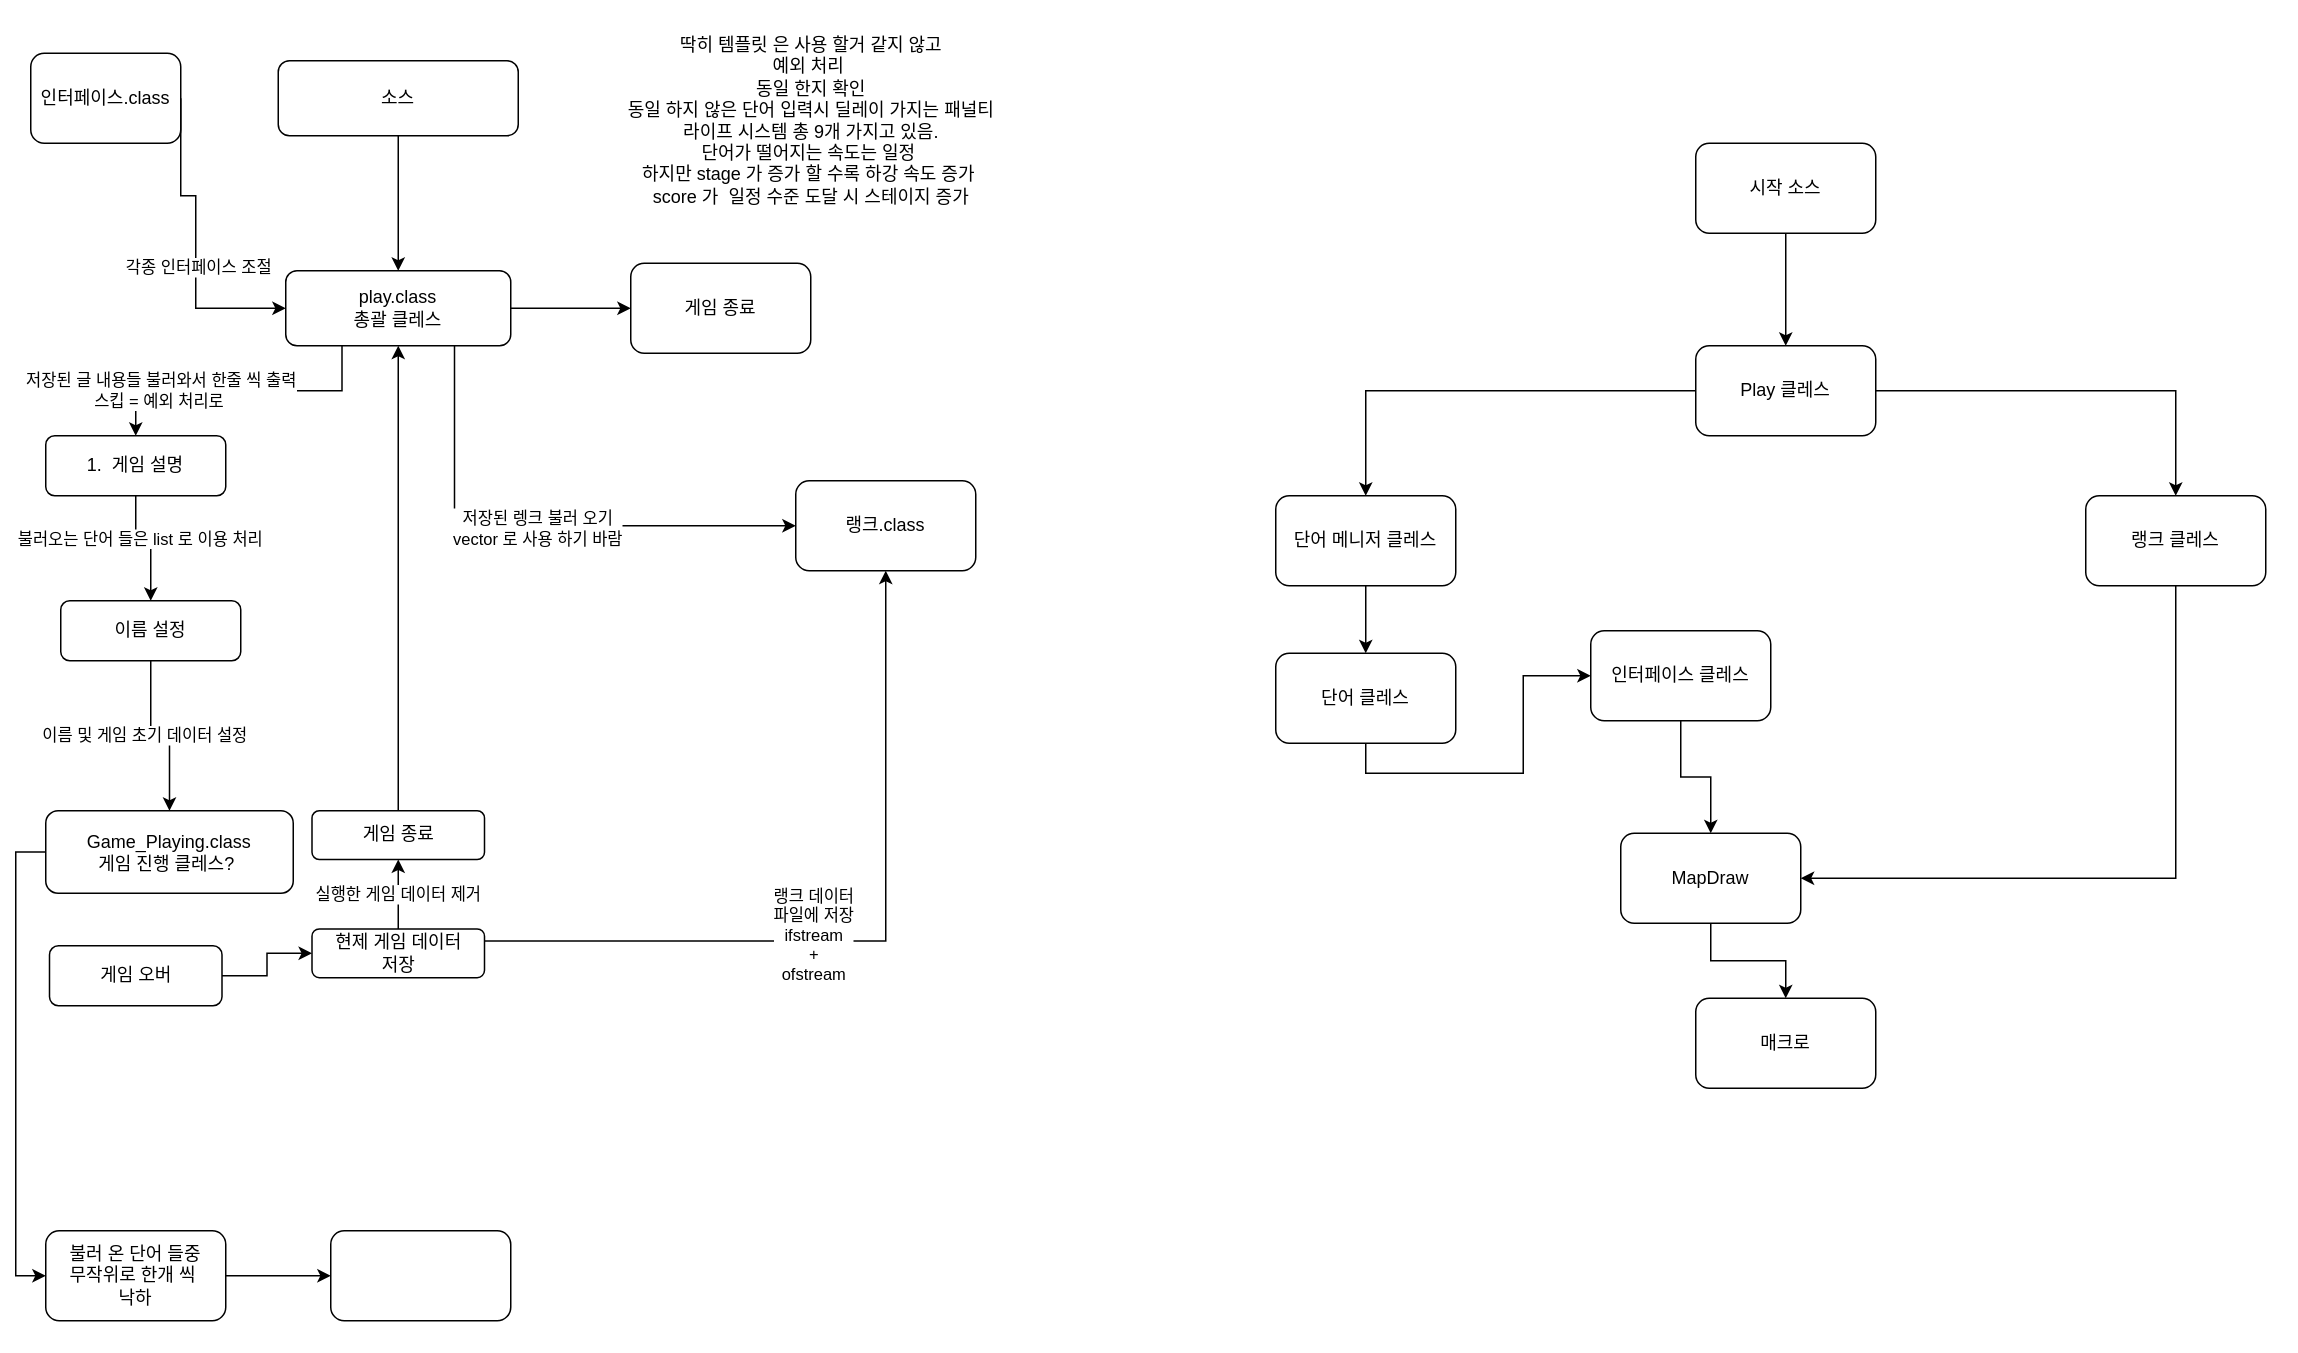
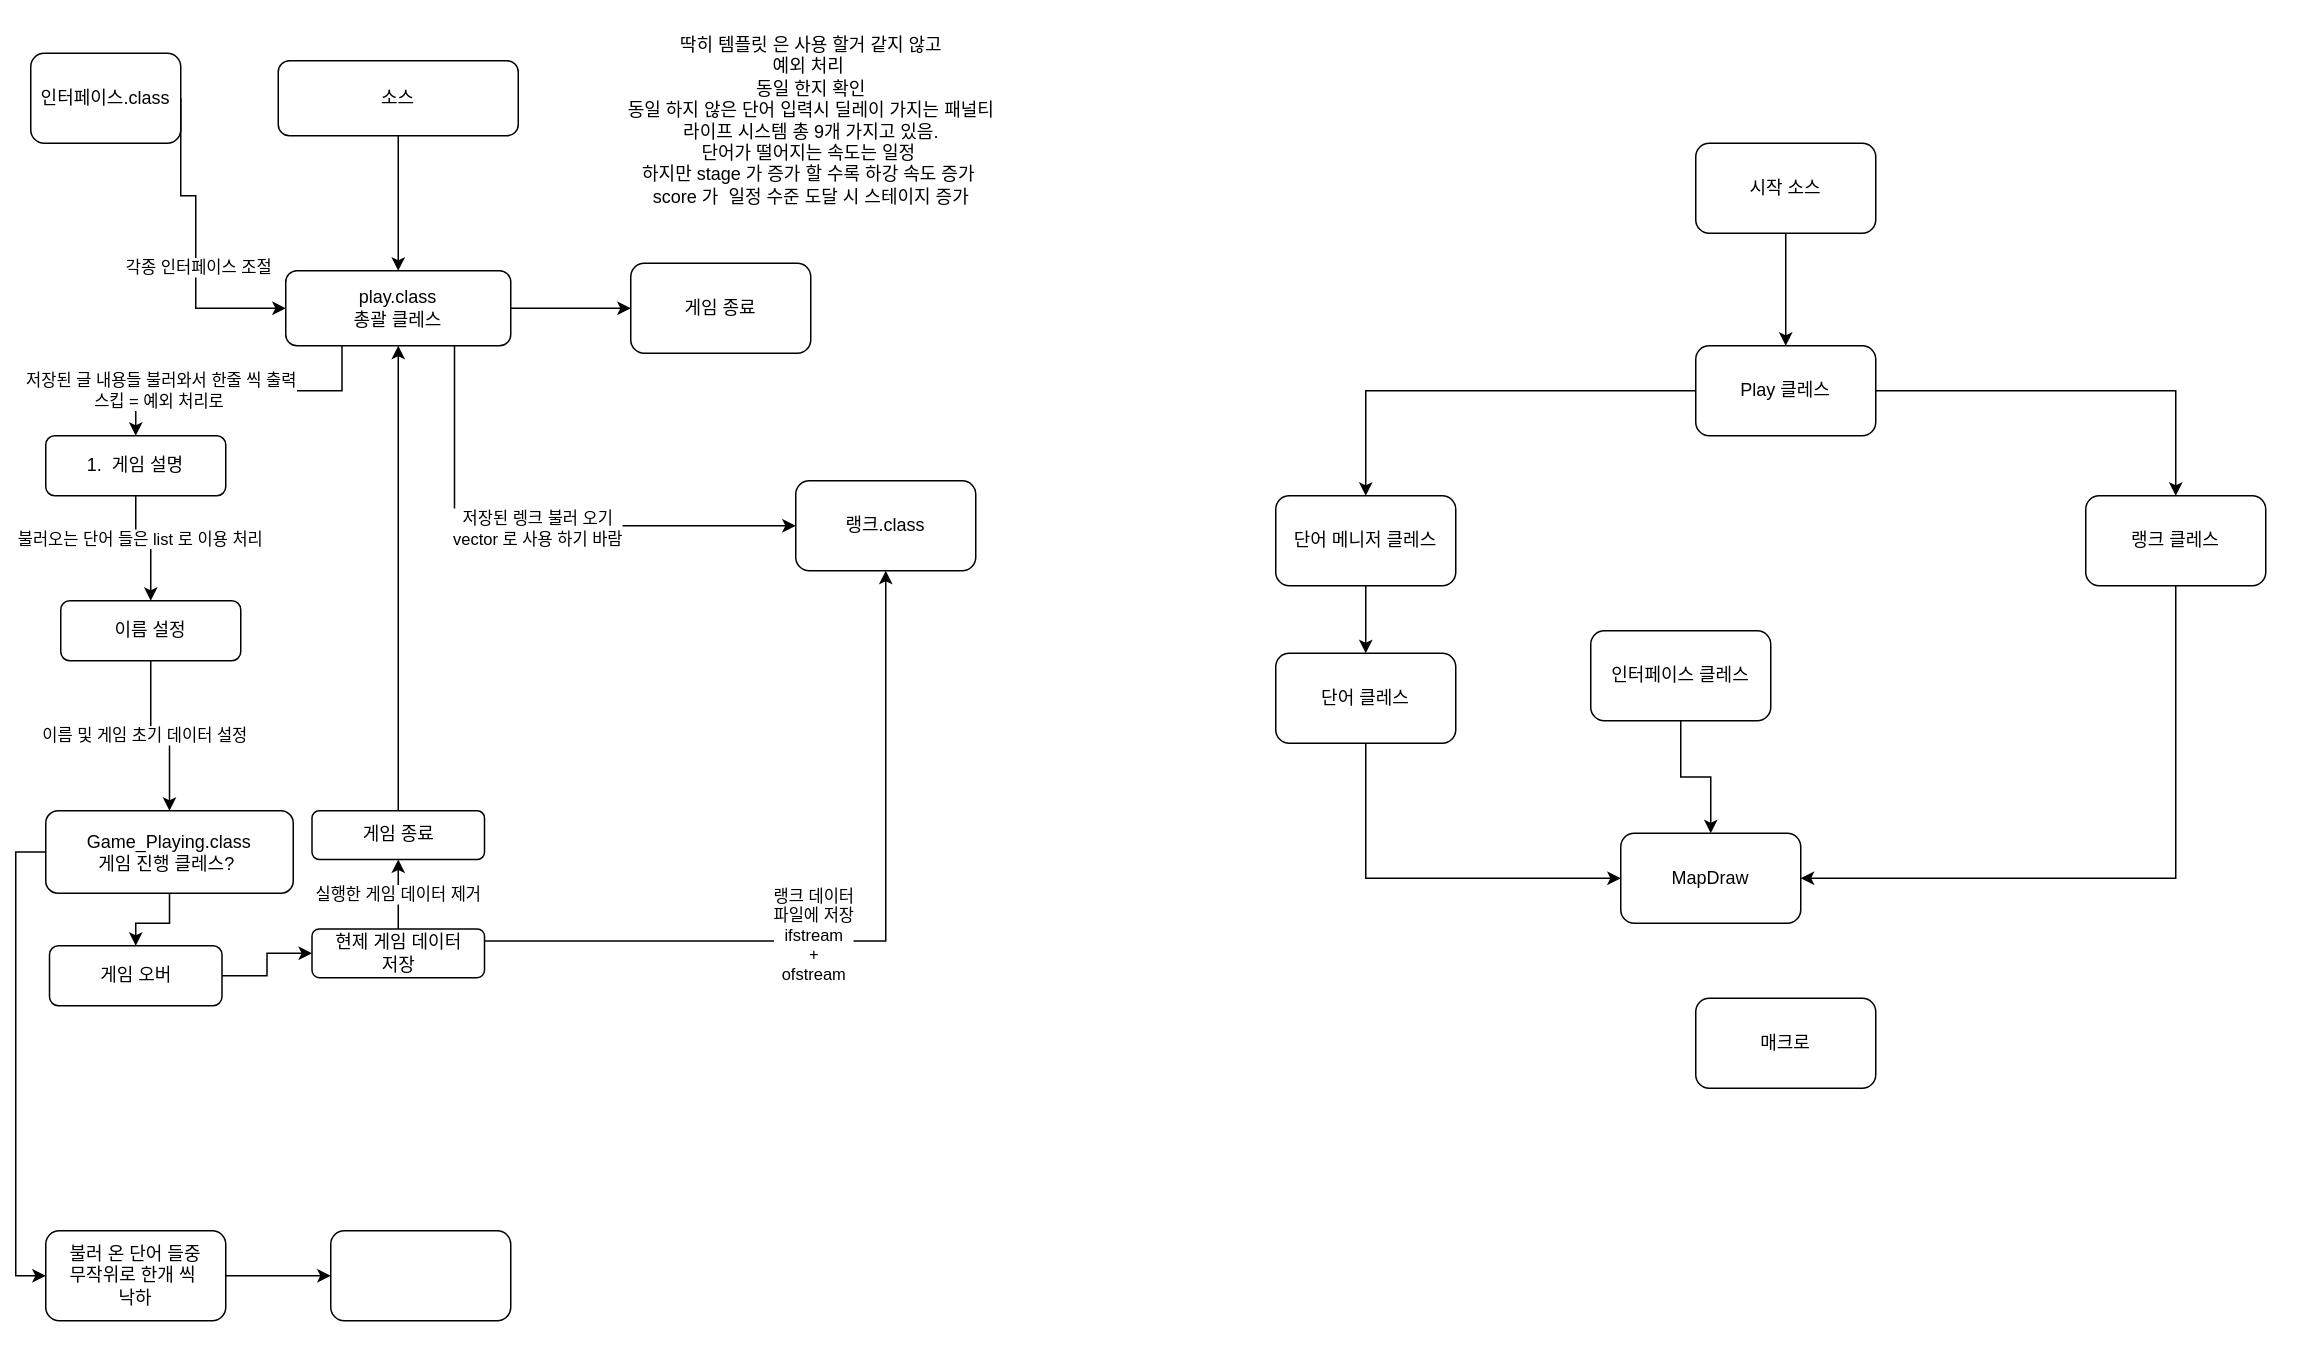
(1520, 773) -> (1434, 878)
none -> (162, 923)
(1743, 961) -> none
